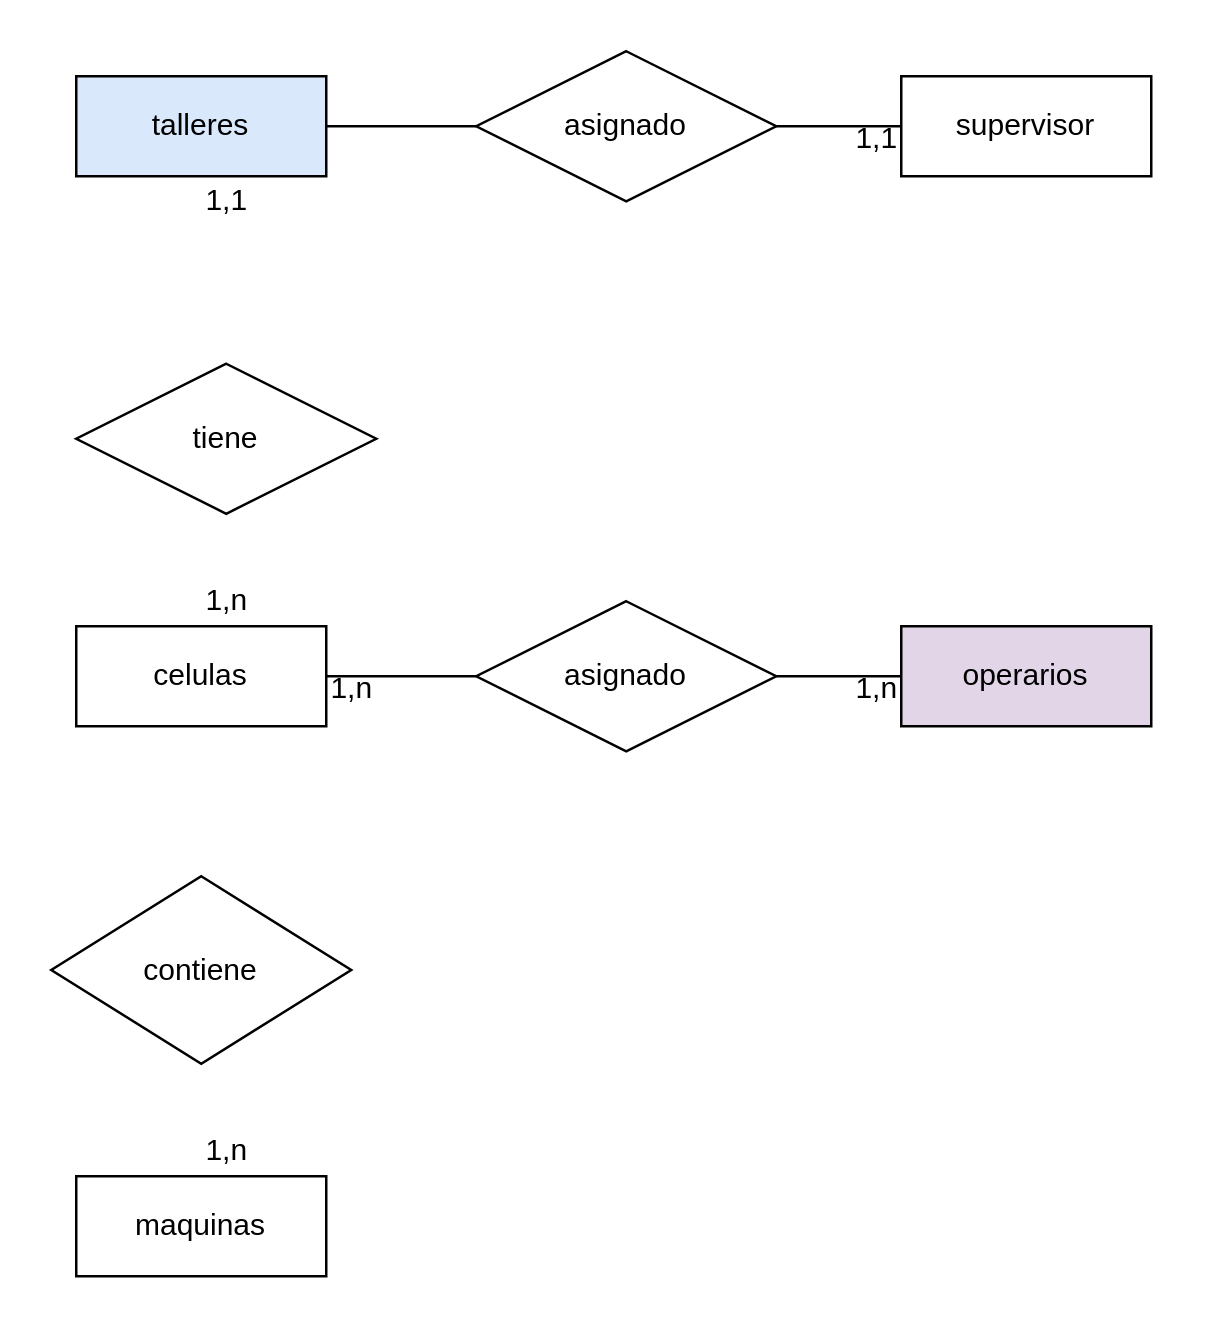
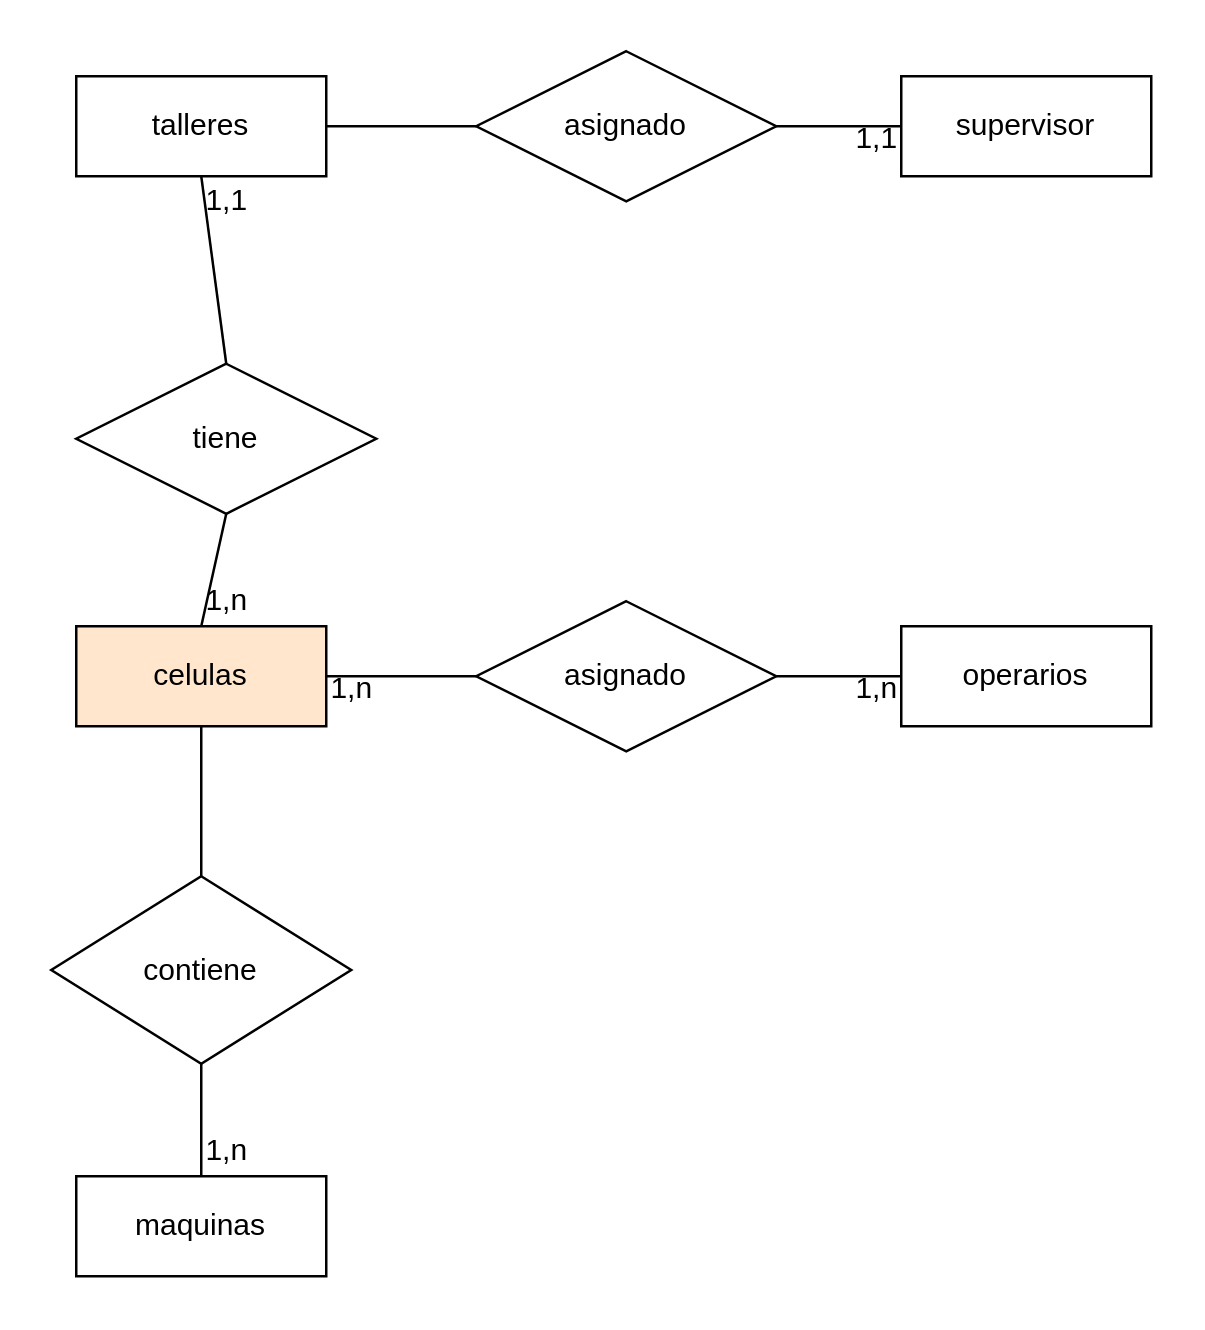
(201, 126) -> (201, 126)
none -> (214, 270)
none -> (214, 570)
(201, 676) -> (201, 676)
(1026, 676) -> (1026, 676)
none -> (201, 801)
none -> (201, 1120)
